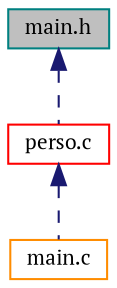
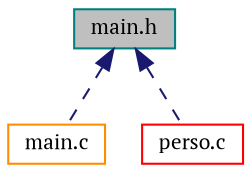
(59, 213) -> (85, 96)
